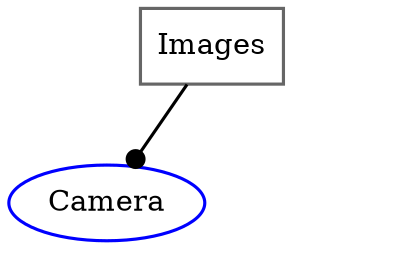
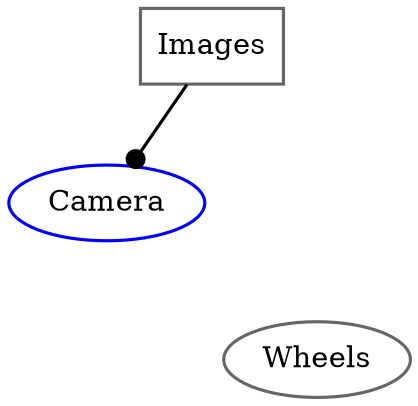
none -> (317, 360)
